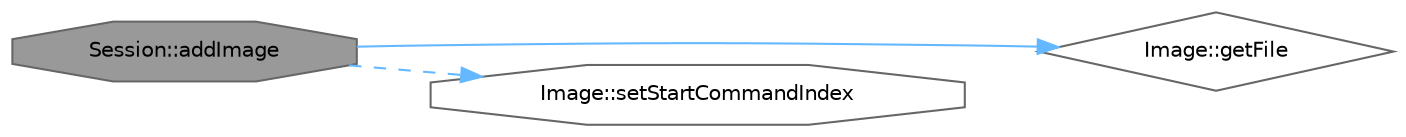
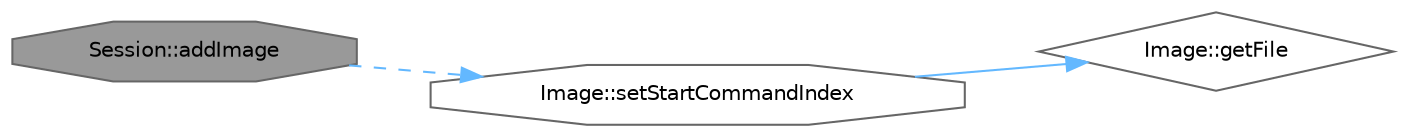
(697, 43) -> (991, 70)
